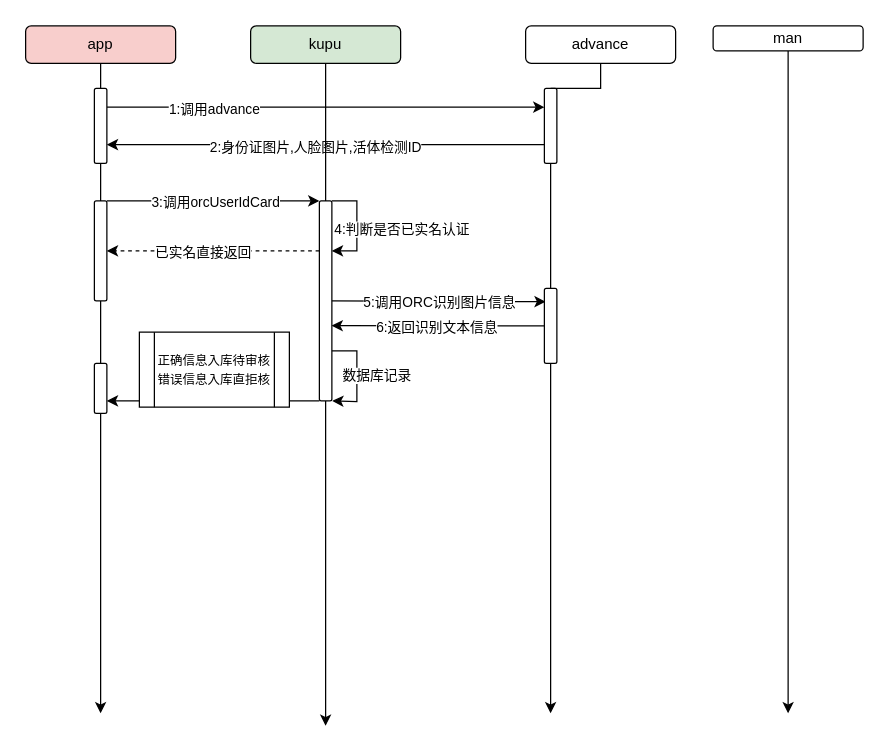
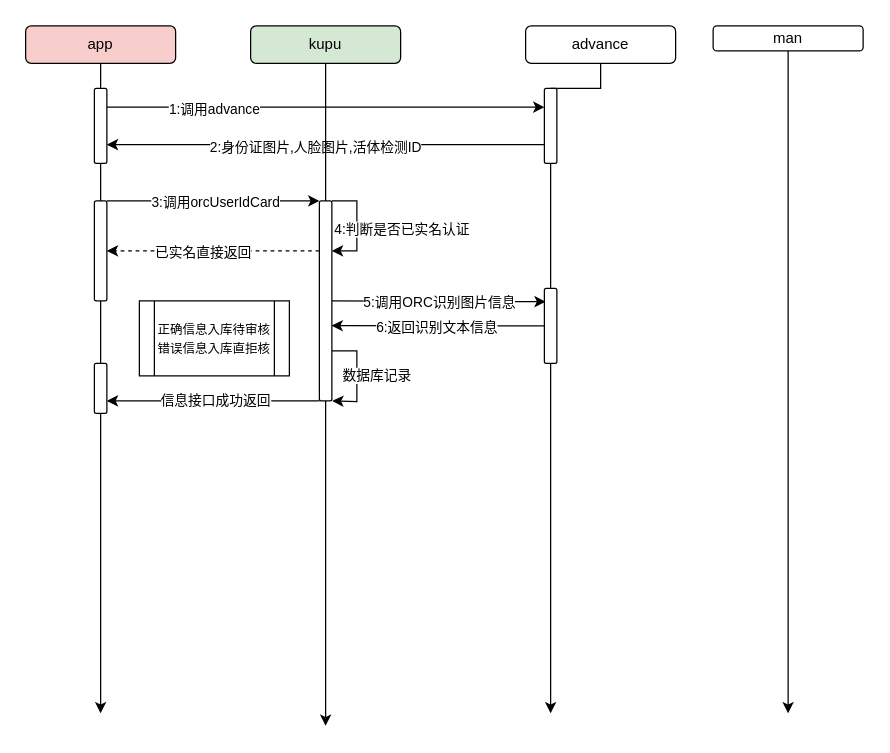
(214, 369) -> (214, 338)
